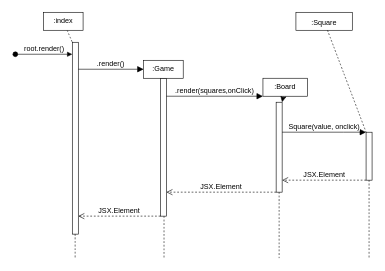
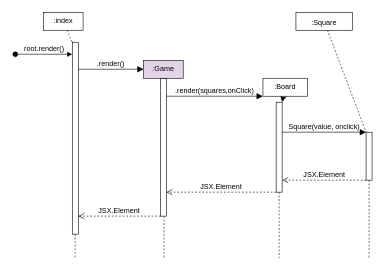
(164, 69) -> (164, 69)
